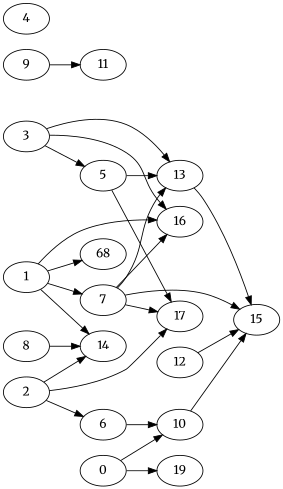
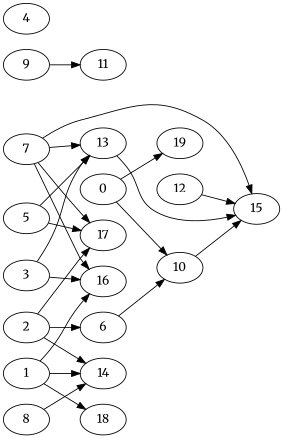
(61, 154) -> none
(103, 254) -> (103, 420)
(61, 287) -> none
